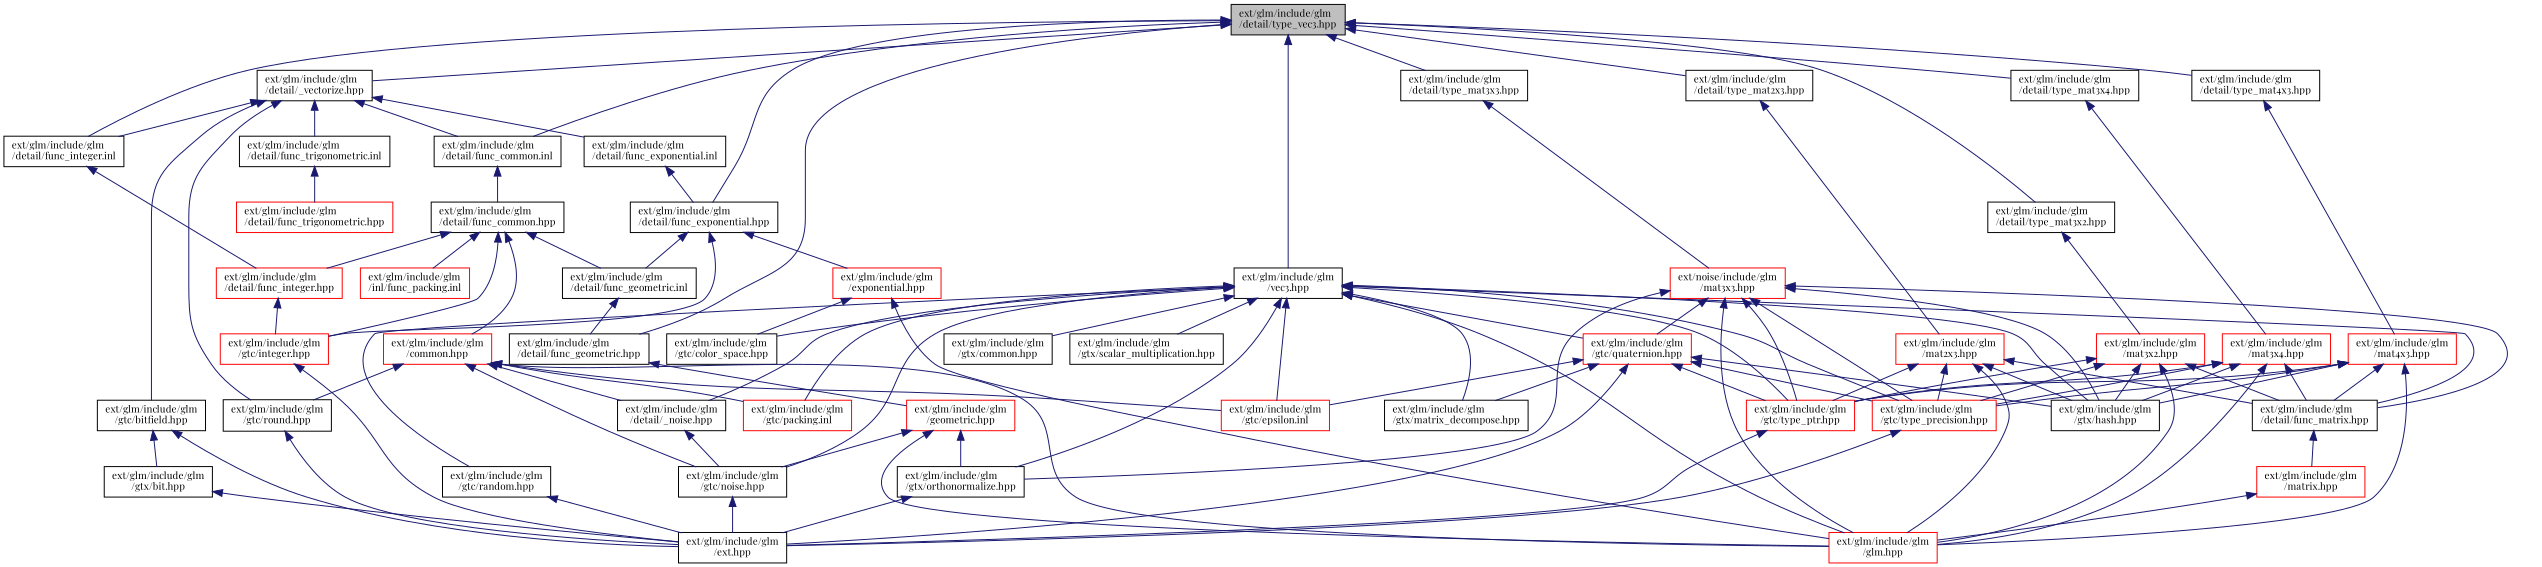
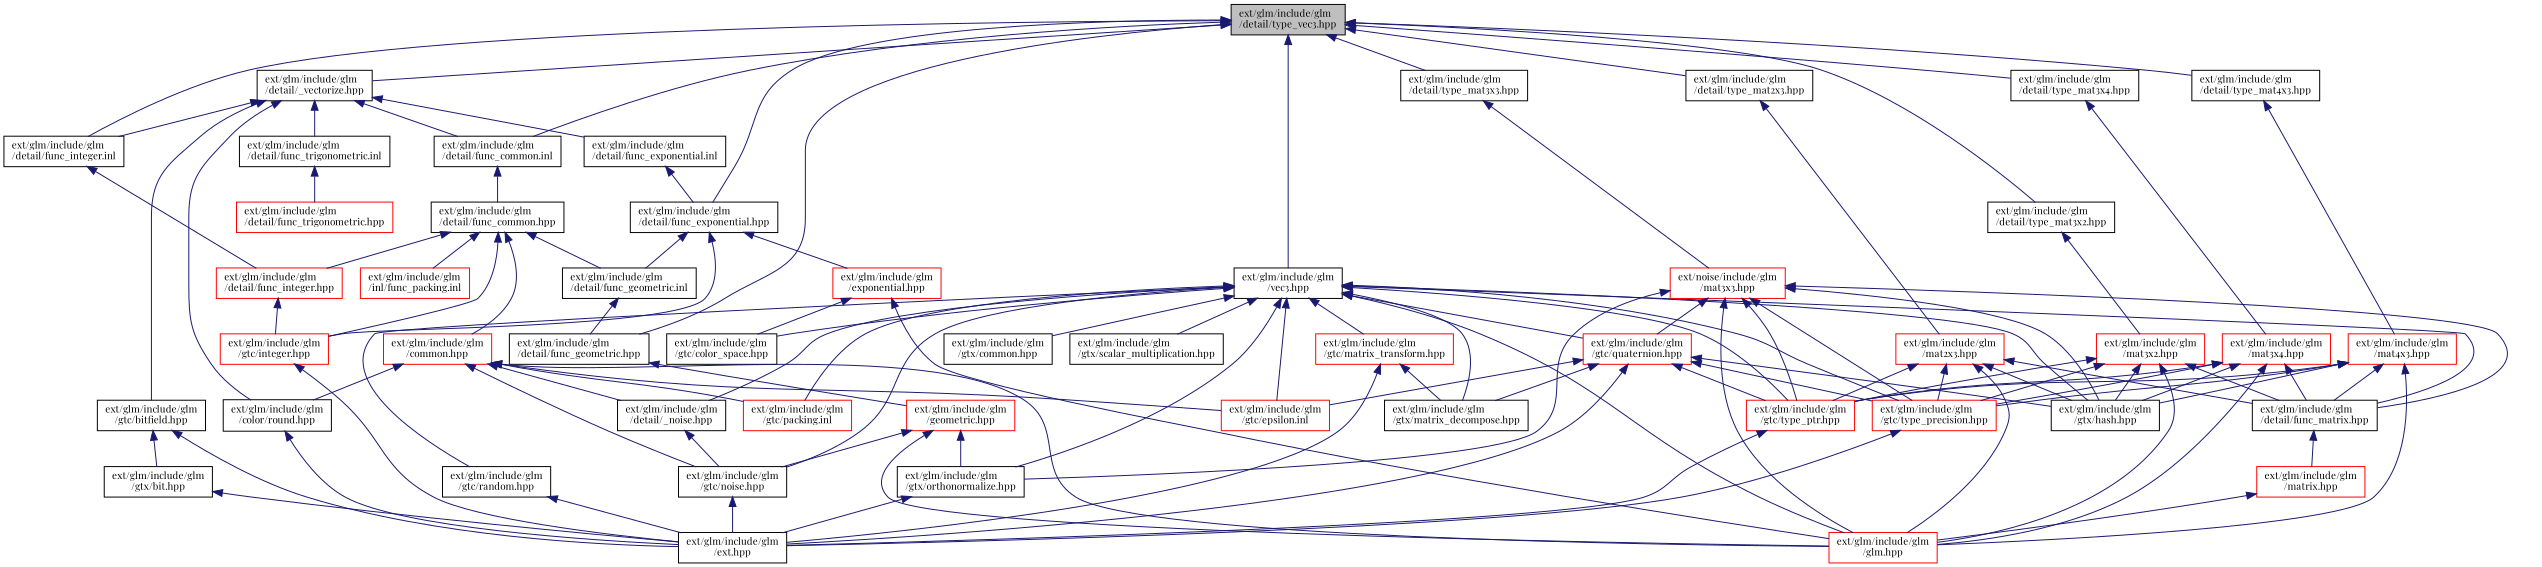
none -> (1385, 349)
(277, 415) -> (277, 415)
